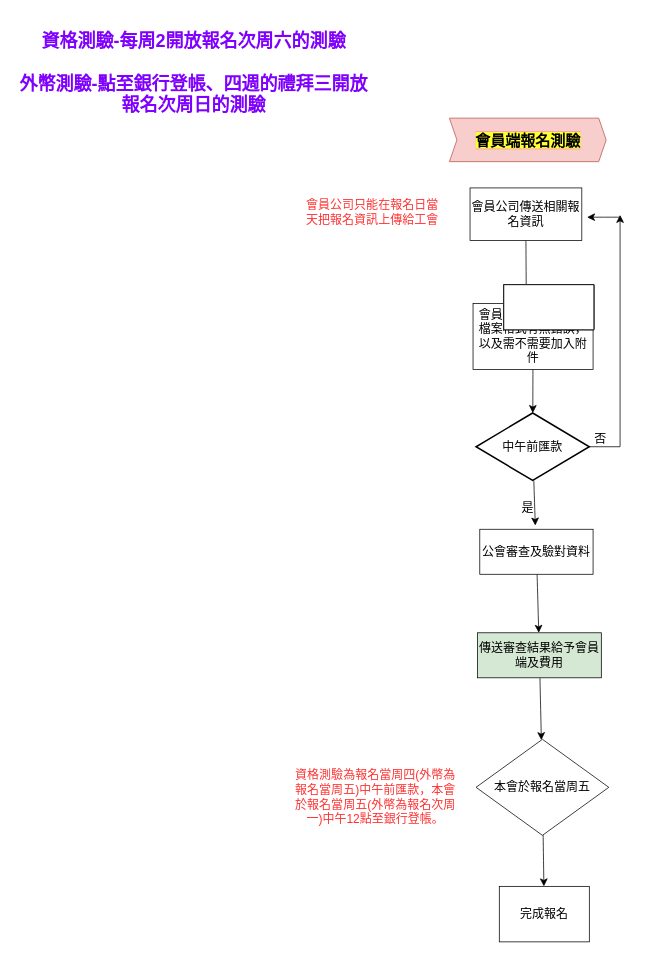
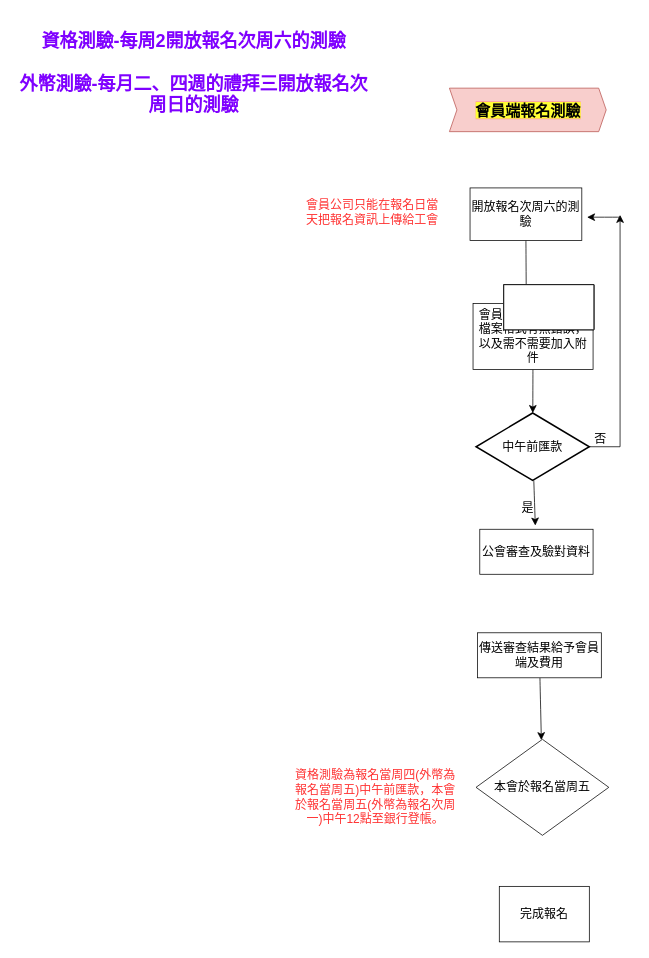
(194, 73) -> (194, 73)
(528, 140) -> (528, 110)
(526, 214) -> (526, 214)
(537, 588) -> none
(539, 655) -> (539, 655)
(543, 858) -> none
